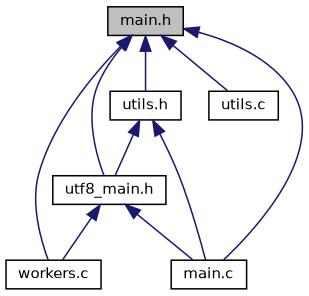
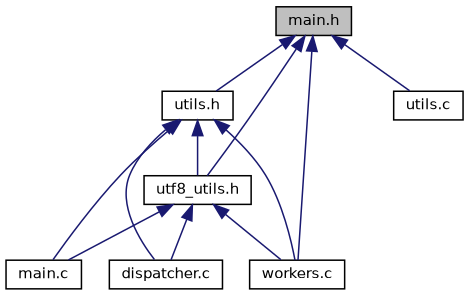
(302, 131) -> none
none -> (273, 188)
(109, 190) -> (198, 190)
none -> (166, 275)
